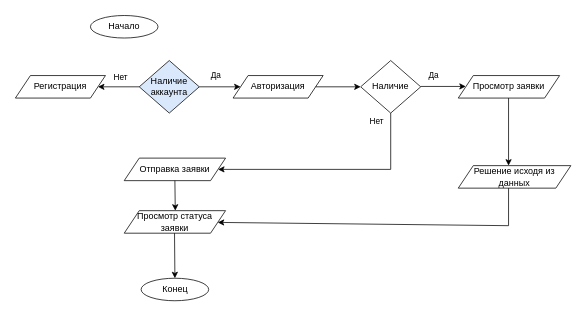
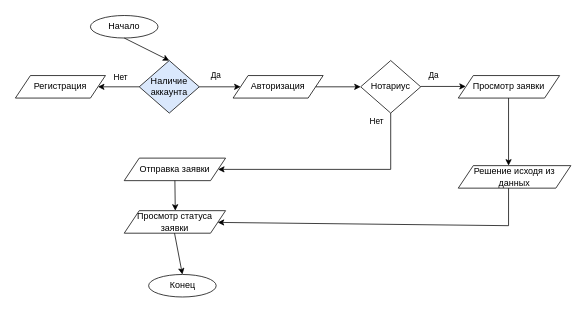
none -> (145, 48)
(390, 87) -> (390, 87)
(175, 289) -> (182, 285)
